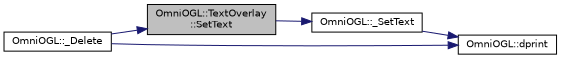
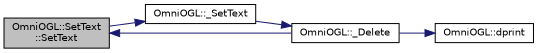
(212, 20) -> (57, 33)
(435, 33) -> (269, 23)
